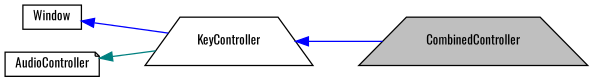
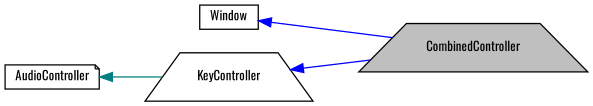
(131, 28) -> (332, 30)
